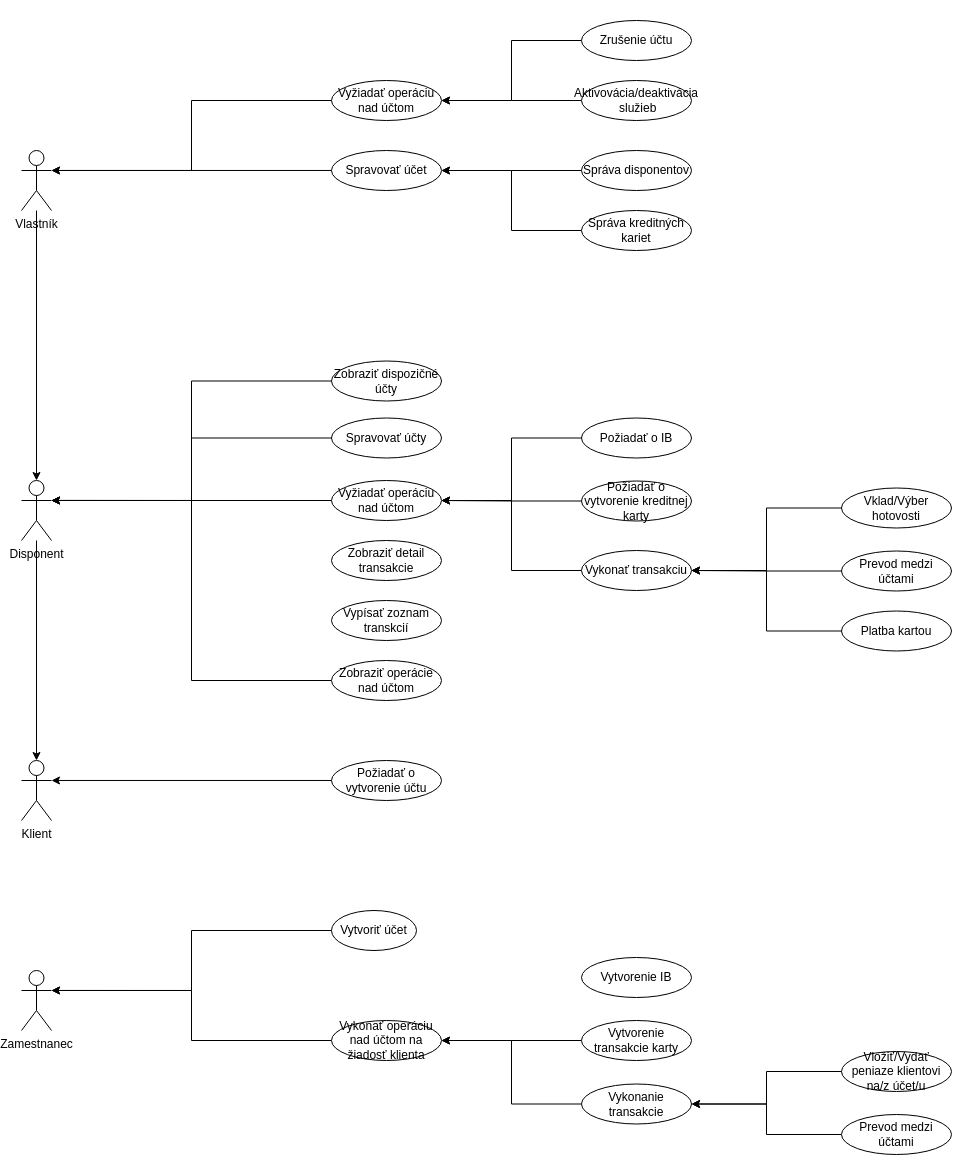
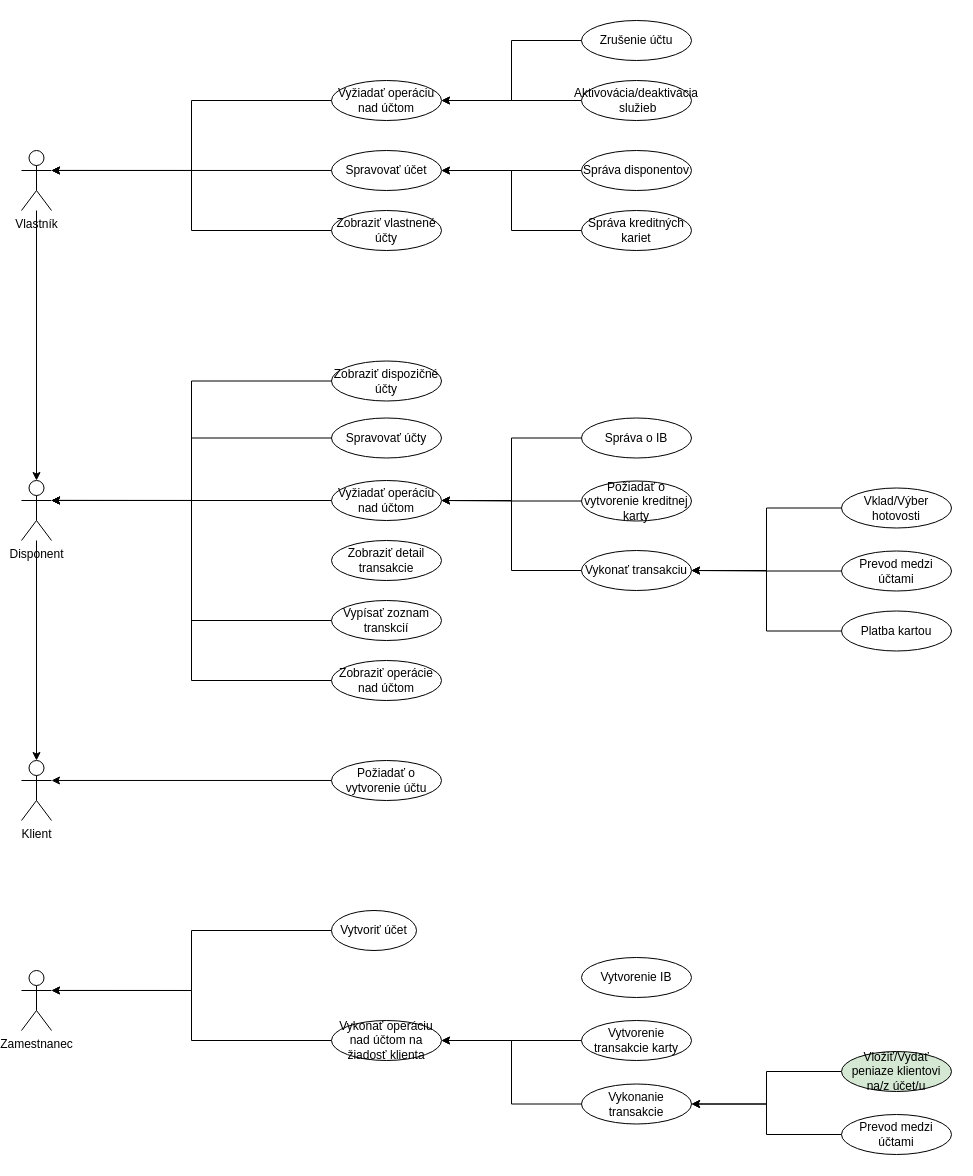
none -> (233, 231)
none -> (387, 231)
(637, 439) -> (637, 439)
none -> (263, 621)
(897, 1072) -> (897, 1072)
